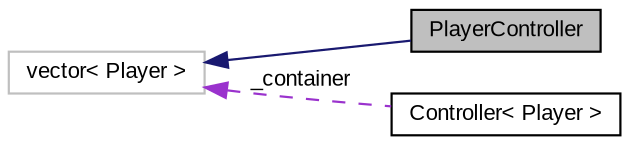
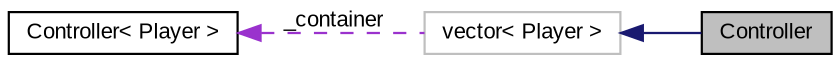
(506, 31) -> (767, 33)
(309, 99) -> (343, 33)
